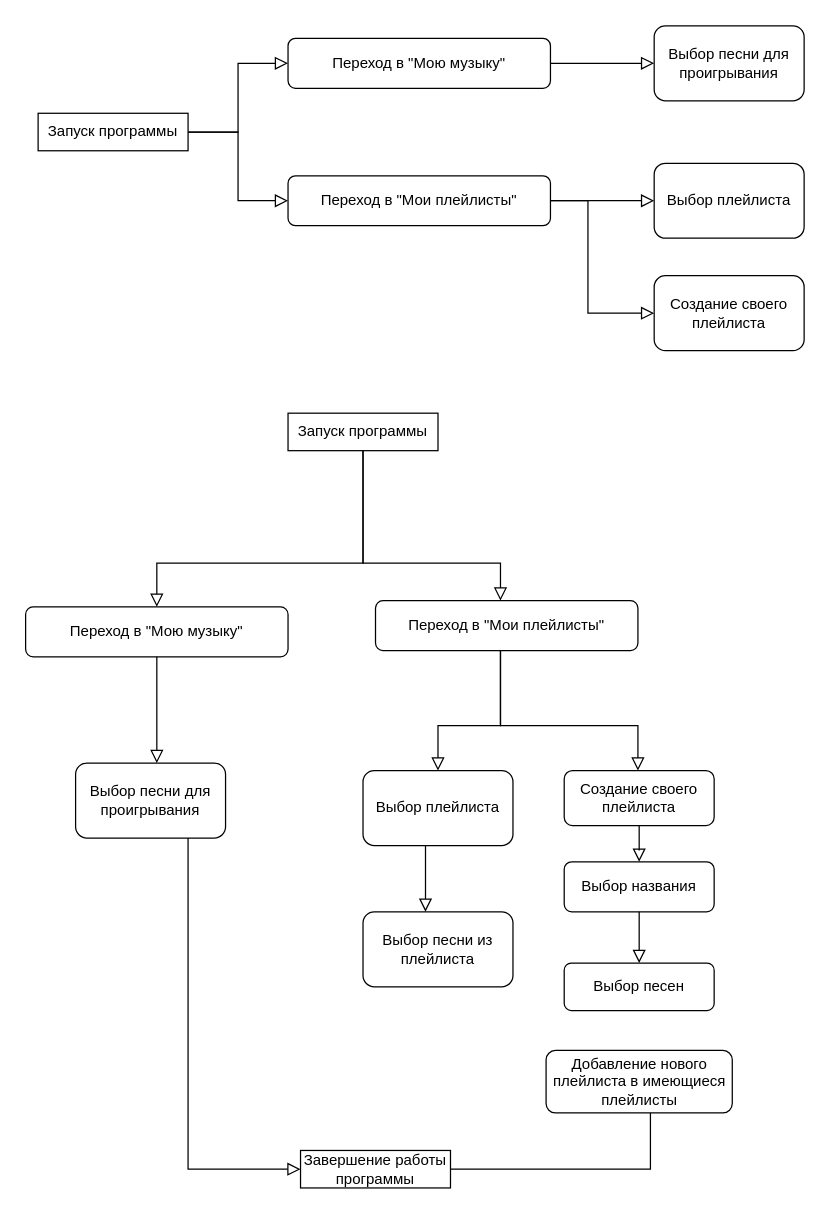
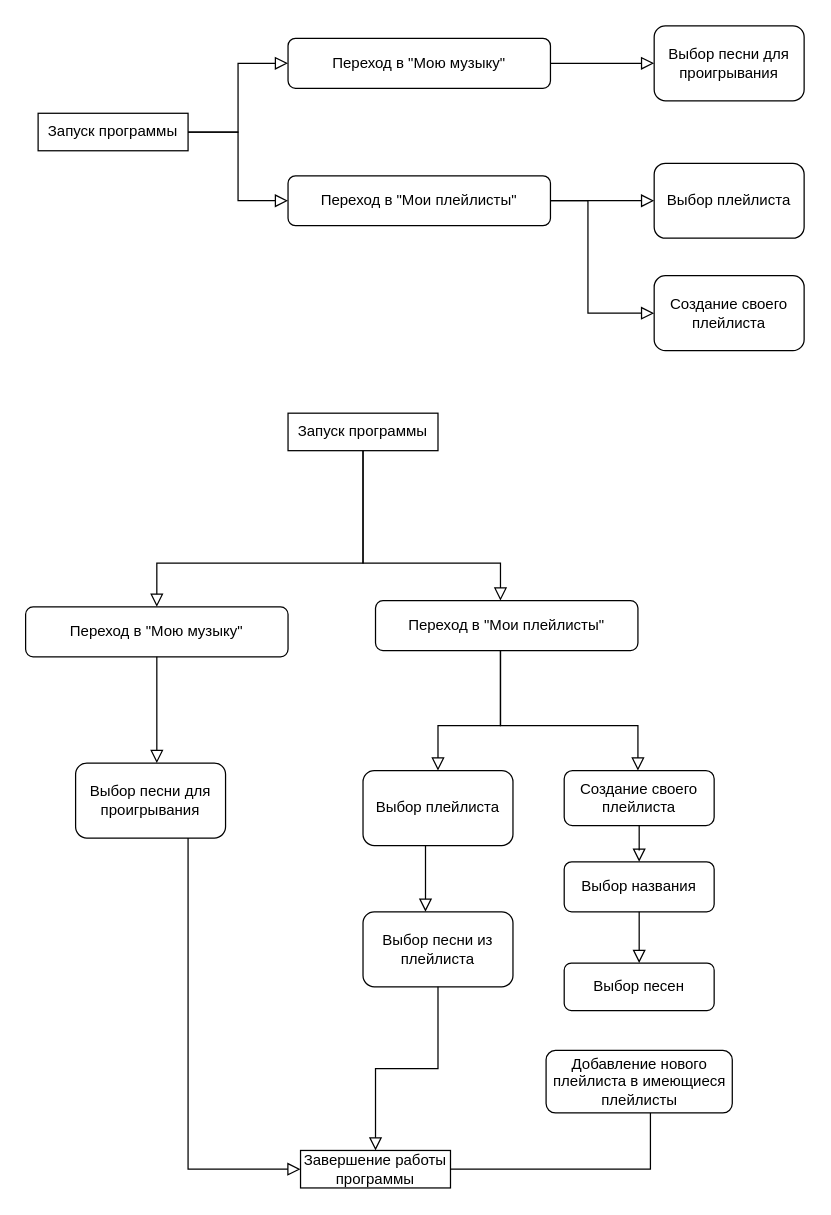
none -> (413, 1069)
